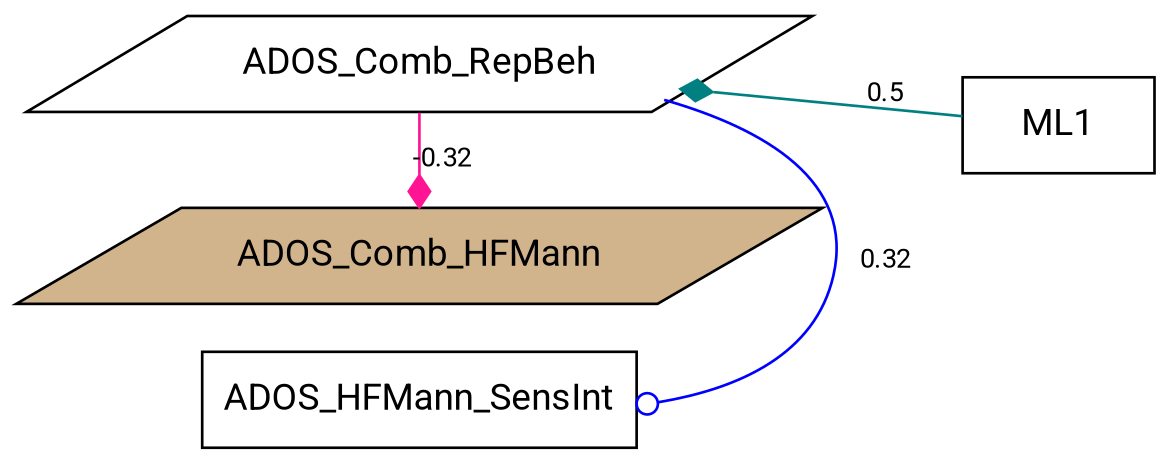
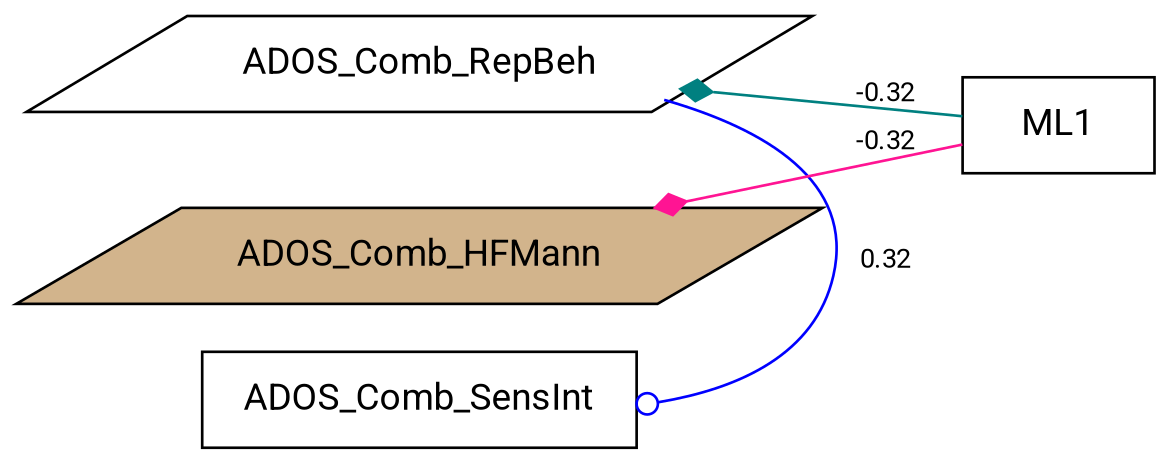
(885, 95) -> (885, 95)
(419, 144) -> (831, 172)
(419, 400) -> (419, 400)
